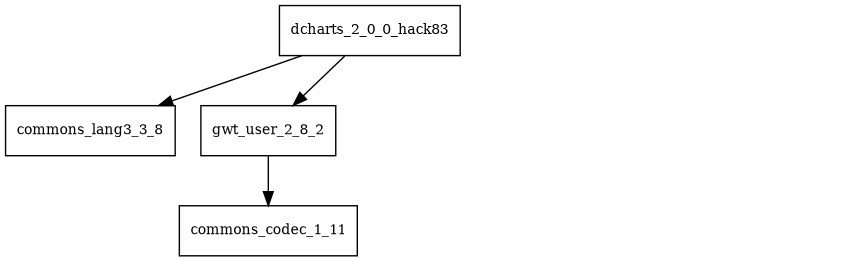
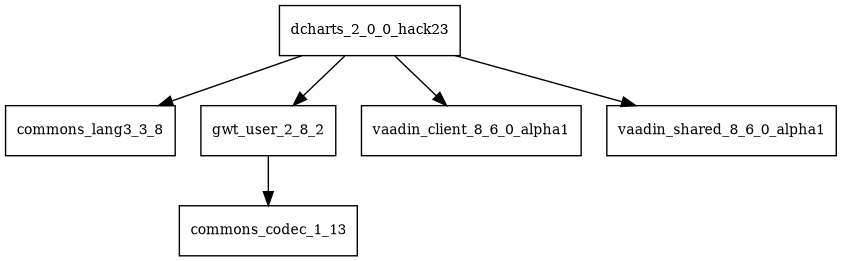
(370, 31) -> (370, 31)
none -> (471, 131)
none -> (722, 131)
(268, 231) -> (268, 231)
